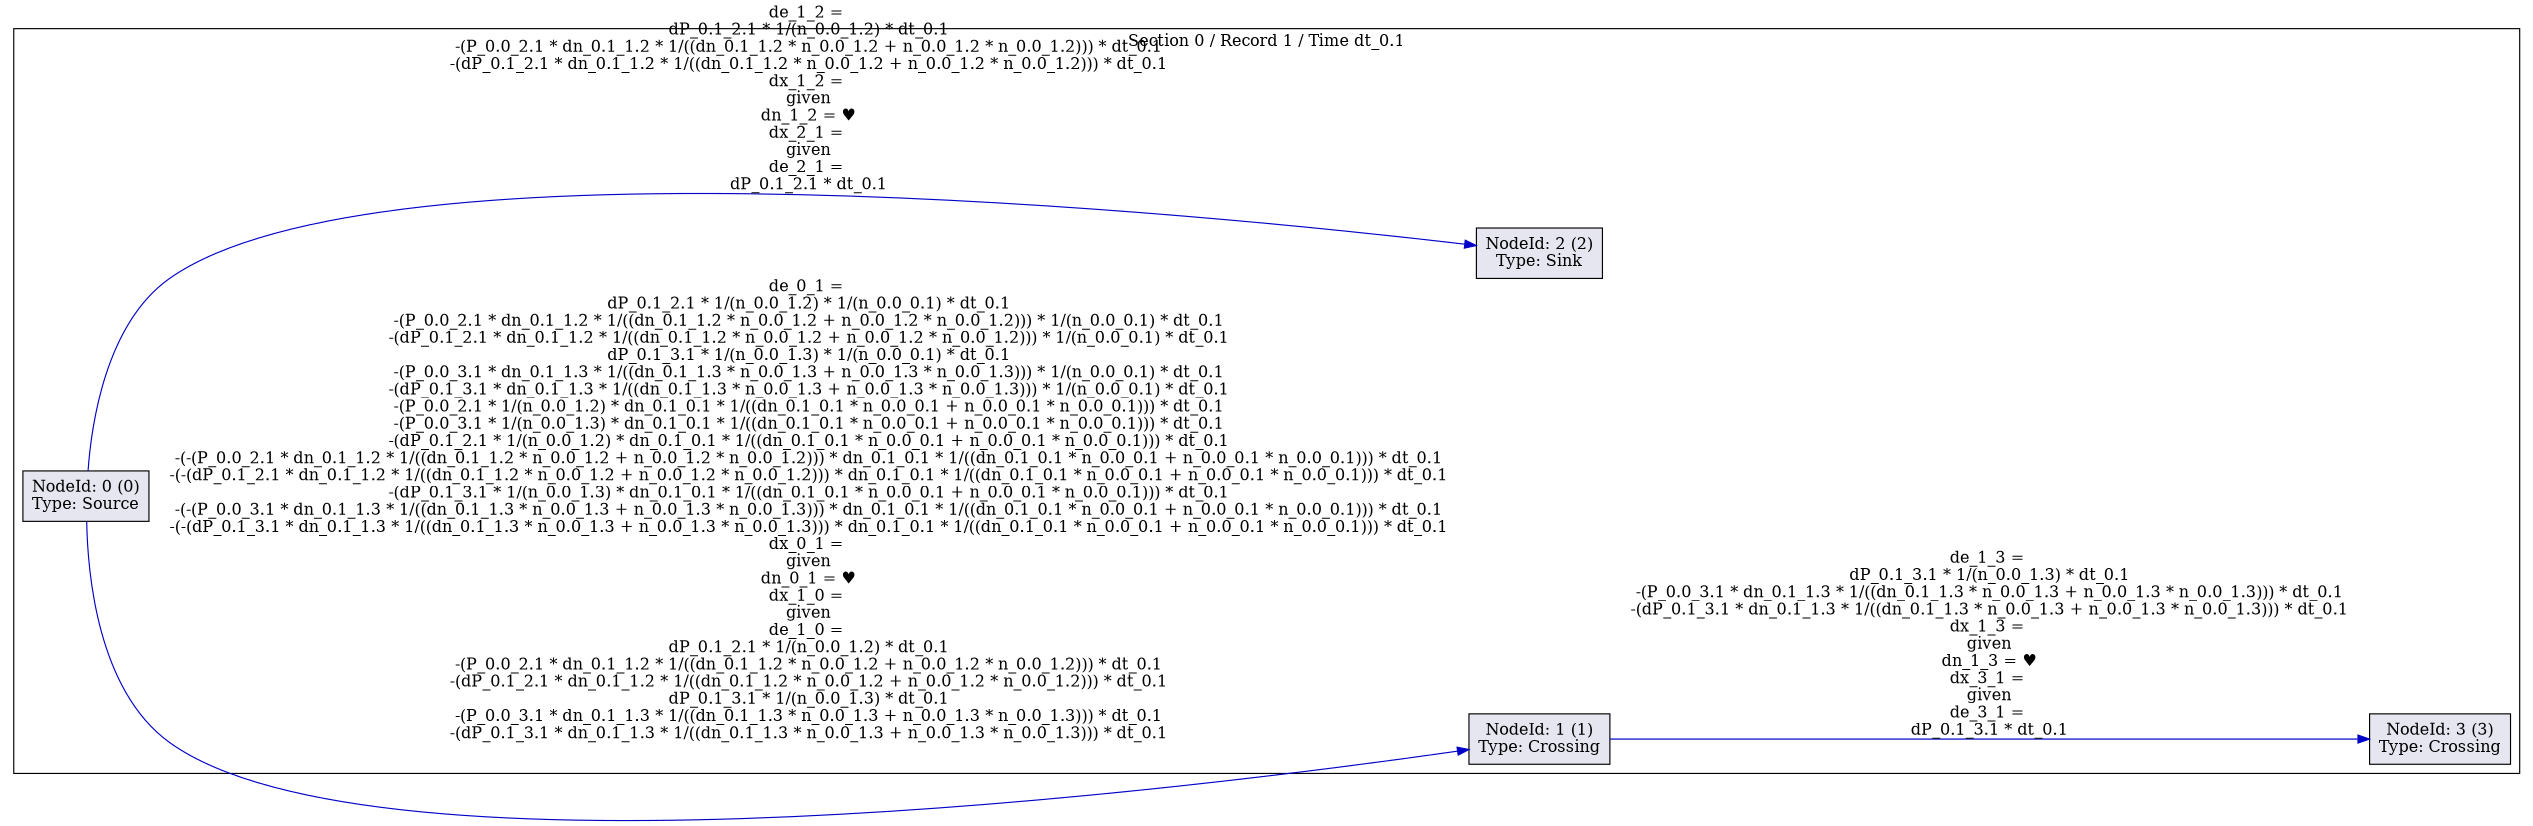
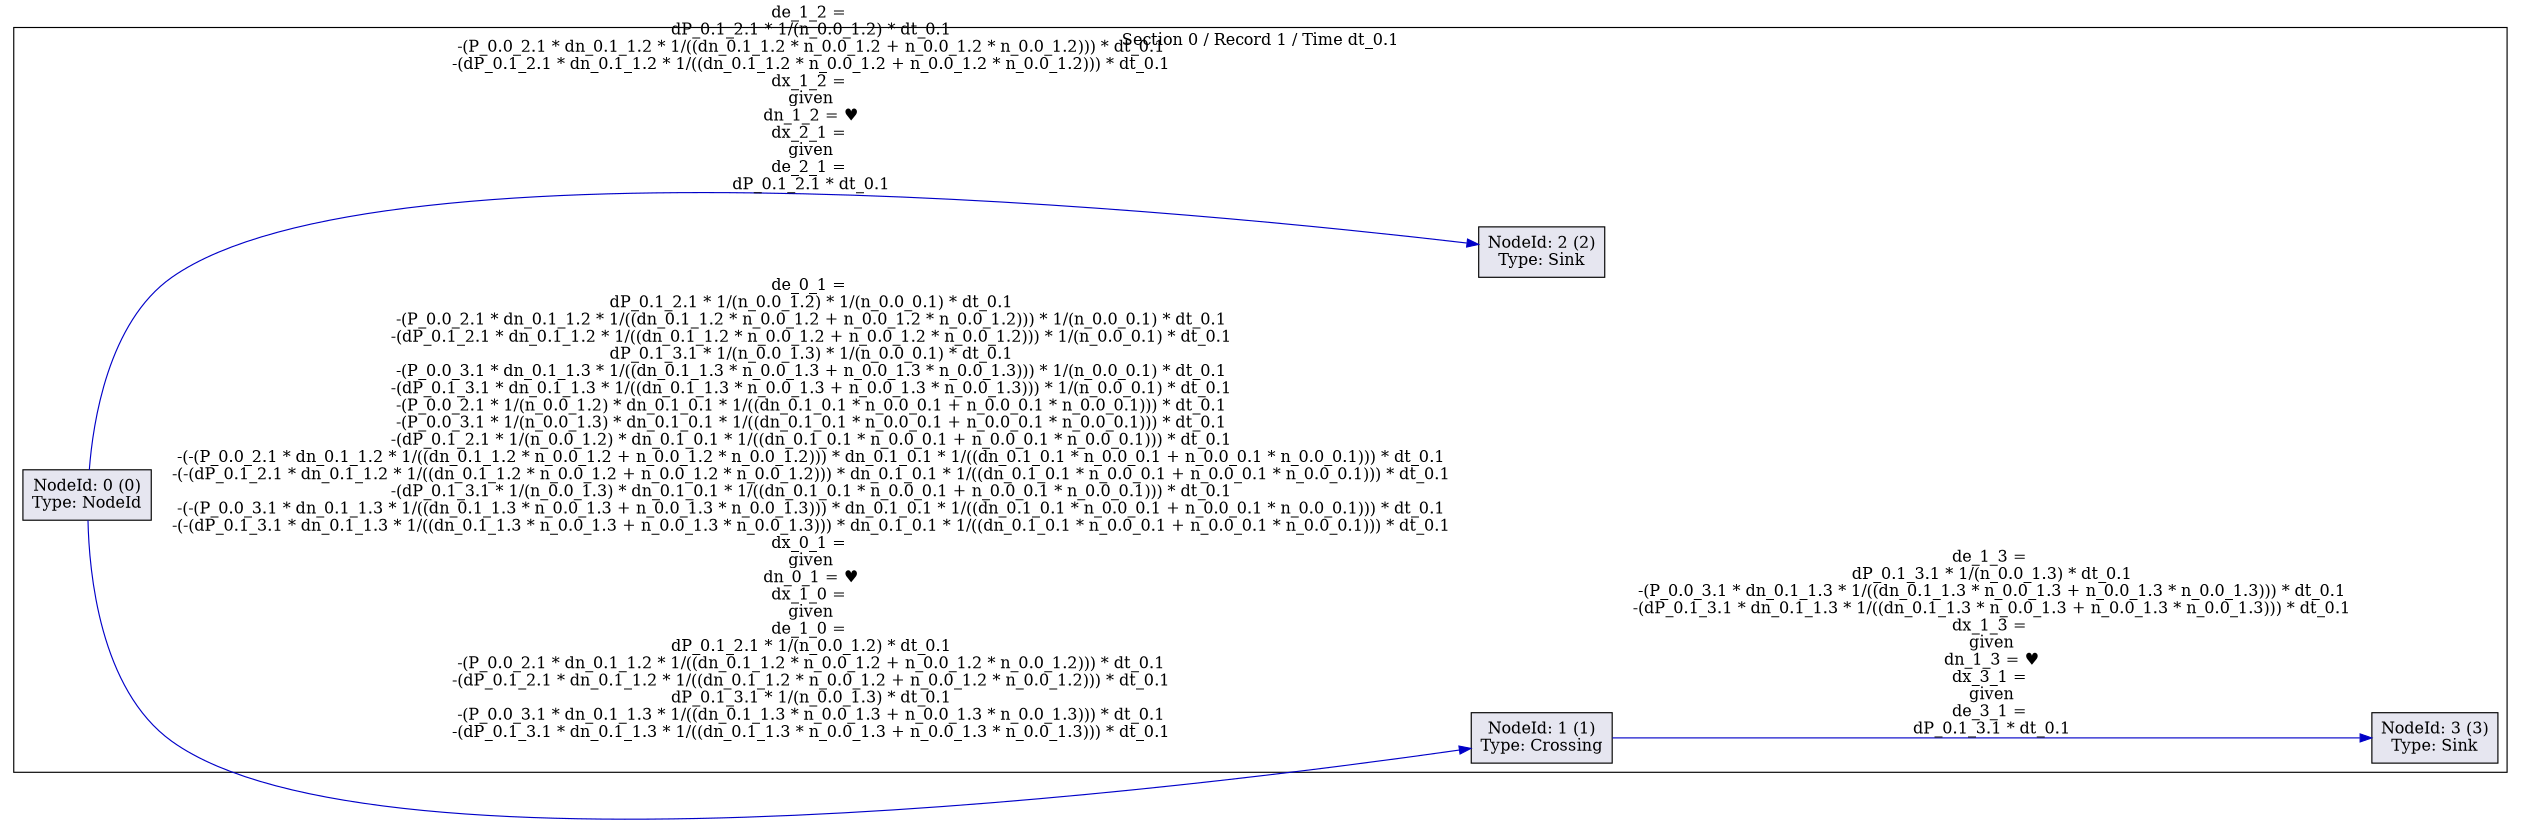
(86, 496) -> (87, 495)
(2440, 739) -> (2435, 738)
